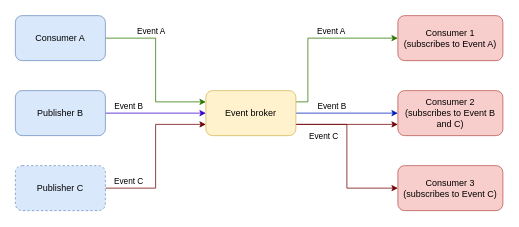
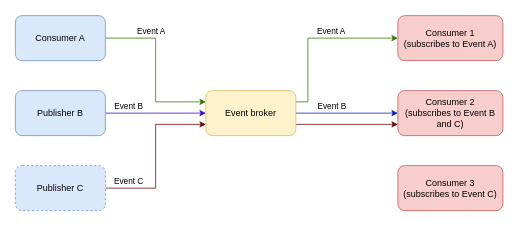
(391, 188) -> none
